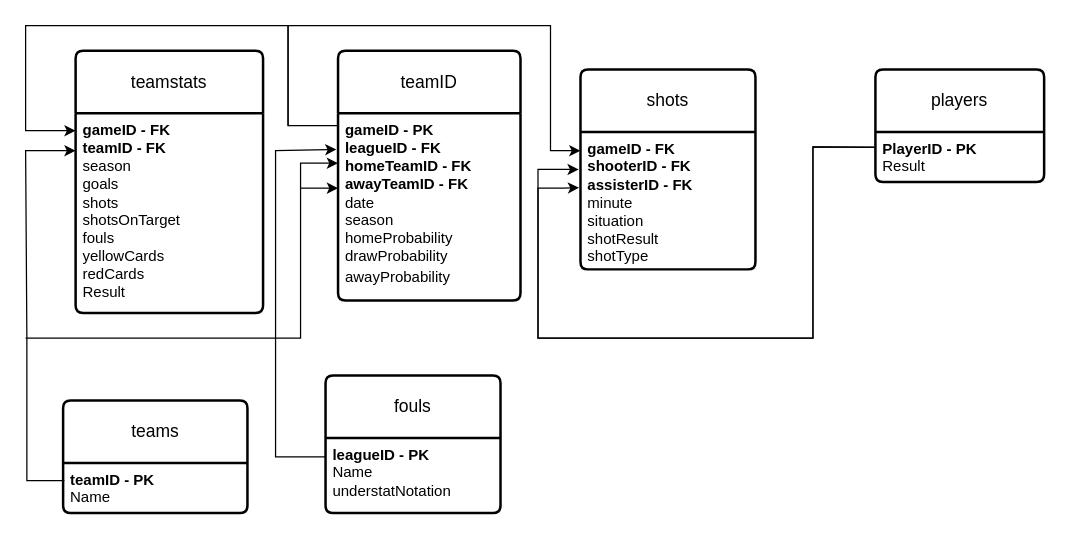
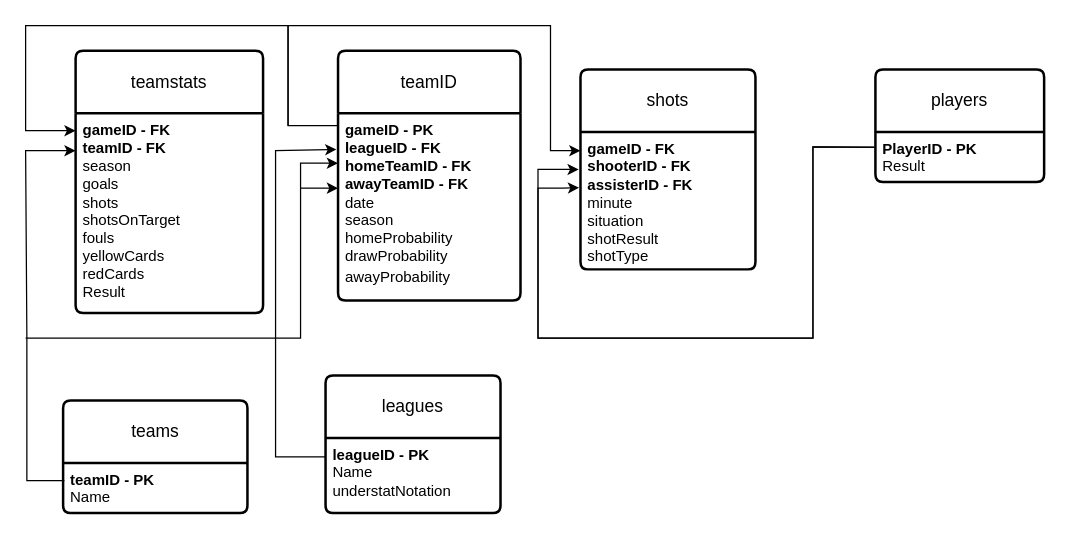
(413, 407) -> (413, 407)
